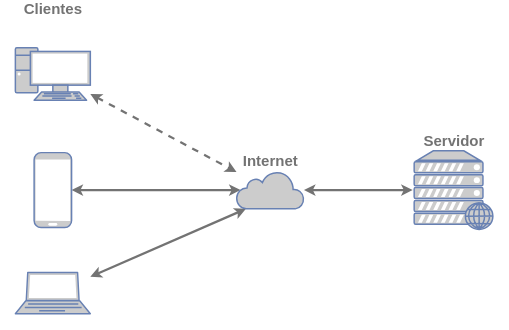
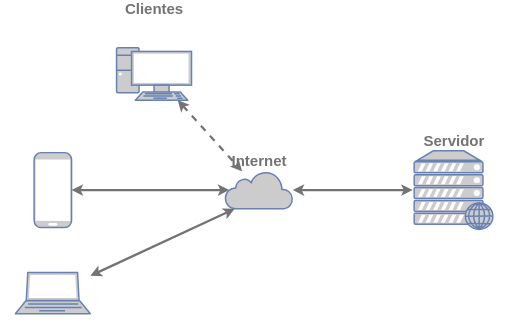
(53, 74) -> (154, 74)
(270, 190) -> (259, 190)
